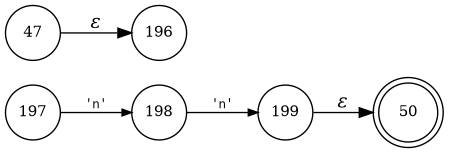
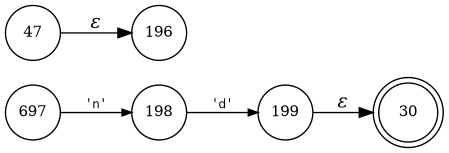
(222, 104) -> (222, 104)
(33, 113) -> (33, 113)
(408, 113) -> (408, 113)
